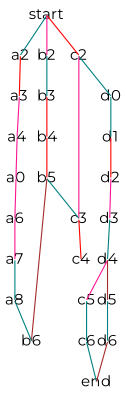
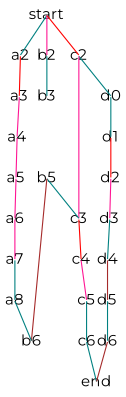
(47, 137) -> none
(16, 178) -> (16, 178)
(97, 280) -> (84, 280)
